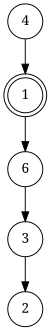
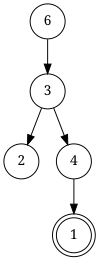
none -> (59, 122)
(25, 129) -> none
